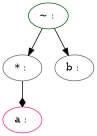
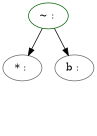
(22, 120) -> none
